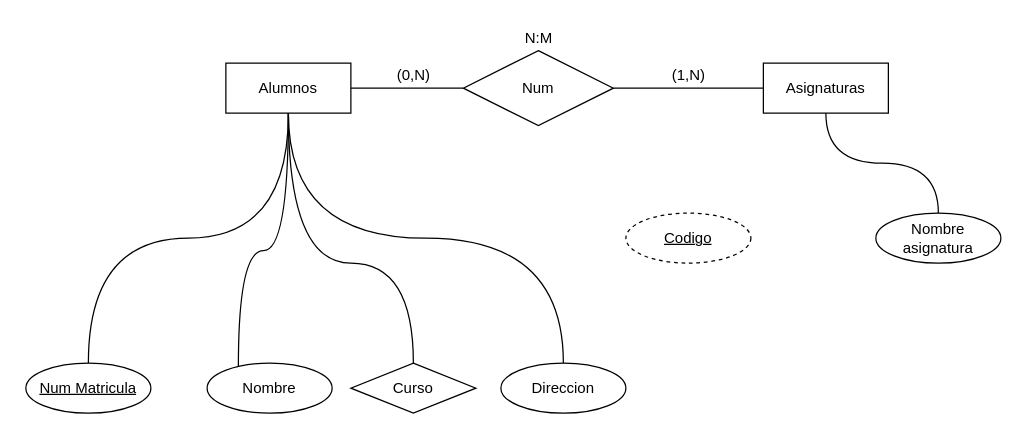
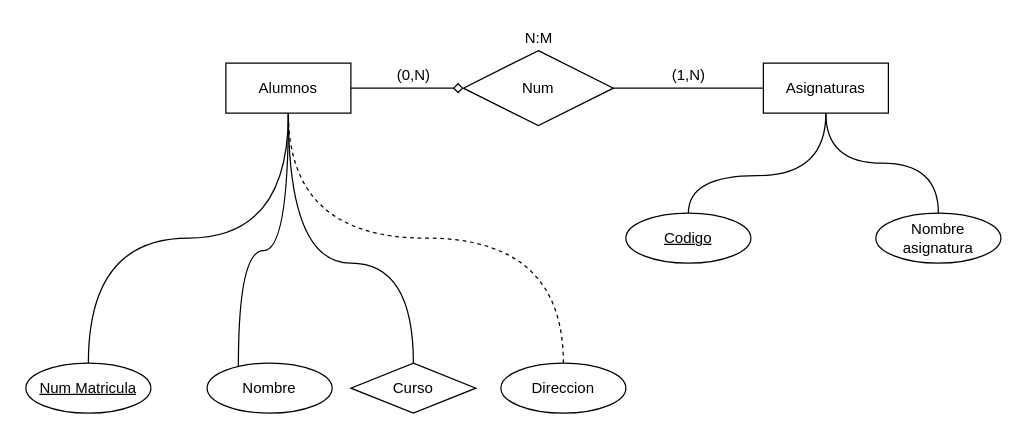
(457, 88) -> (452, 88)
none -> (758, 176)
(688, 238) -> (688, 238)
(436, 239) -> (436, 239)
